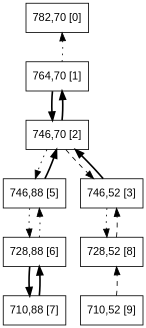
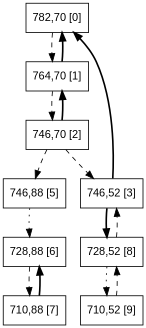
none -> (52, 43)
(63, 51) -> (63, 51)
(52, 102) -> (52, 102)
(42, 160) -> (42, 160)
(93, 167) -> (109, 105)
(50, 168) -> none
(106, 219) -> (106, 219)
(40, 227) -> none
(29, 277) -> (29, 277)
none -> (106, 277)
